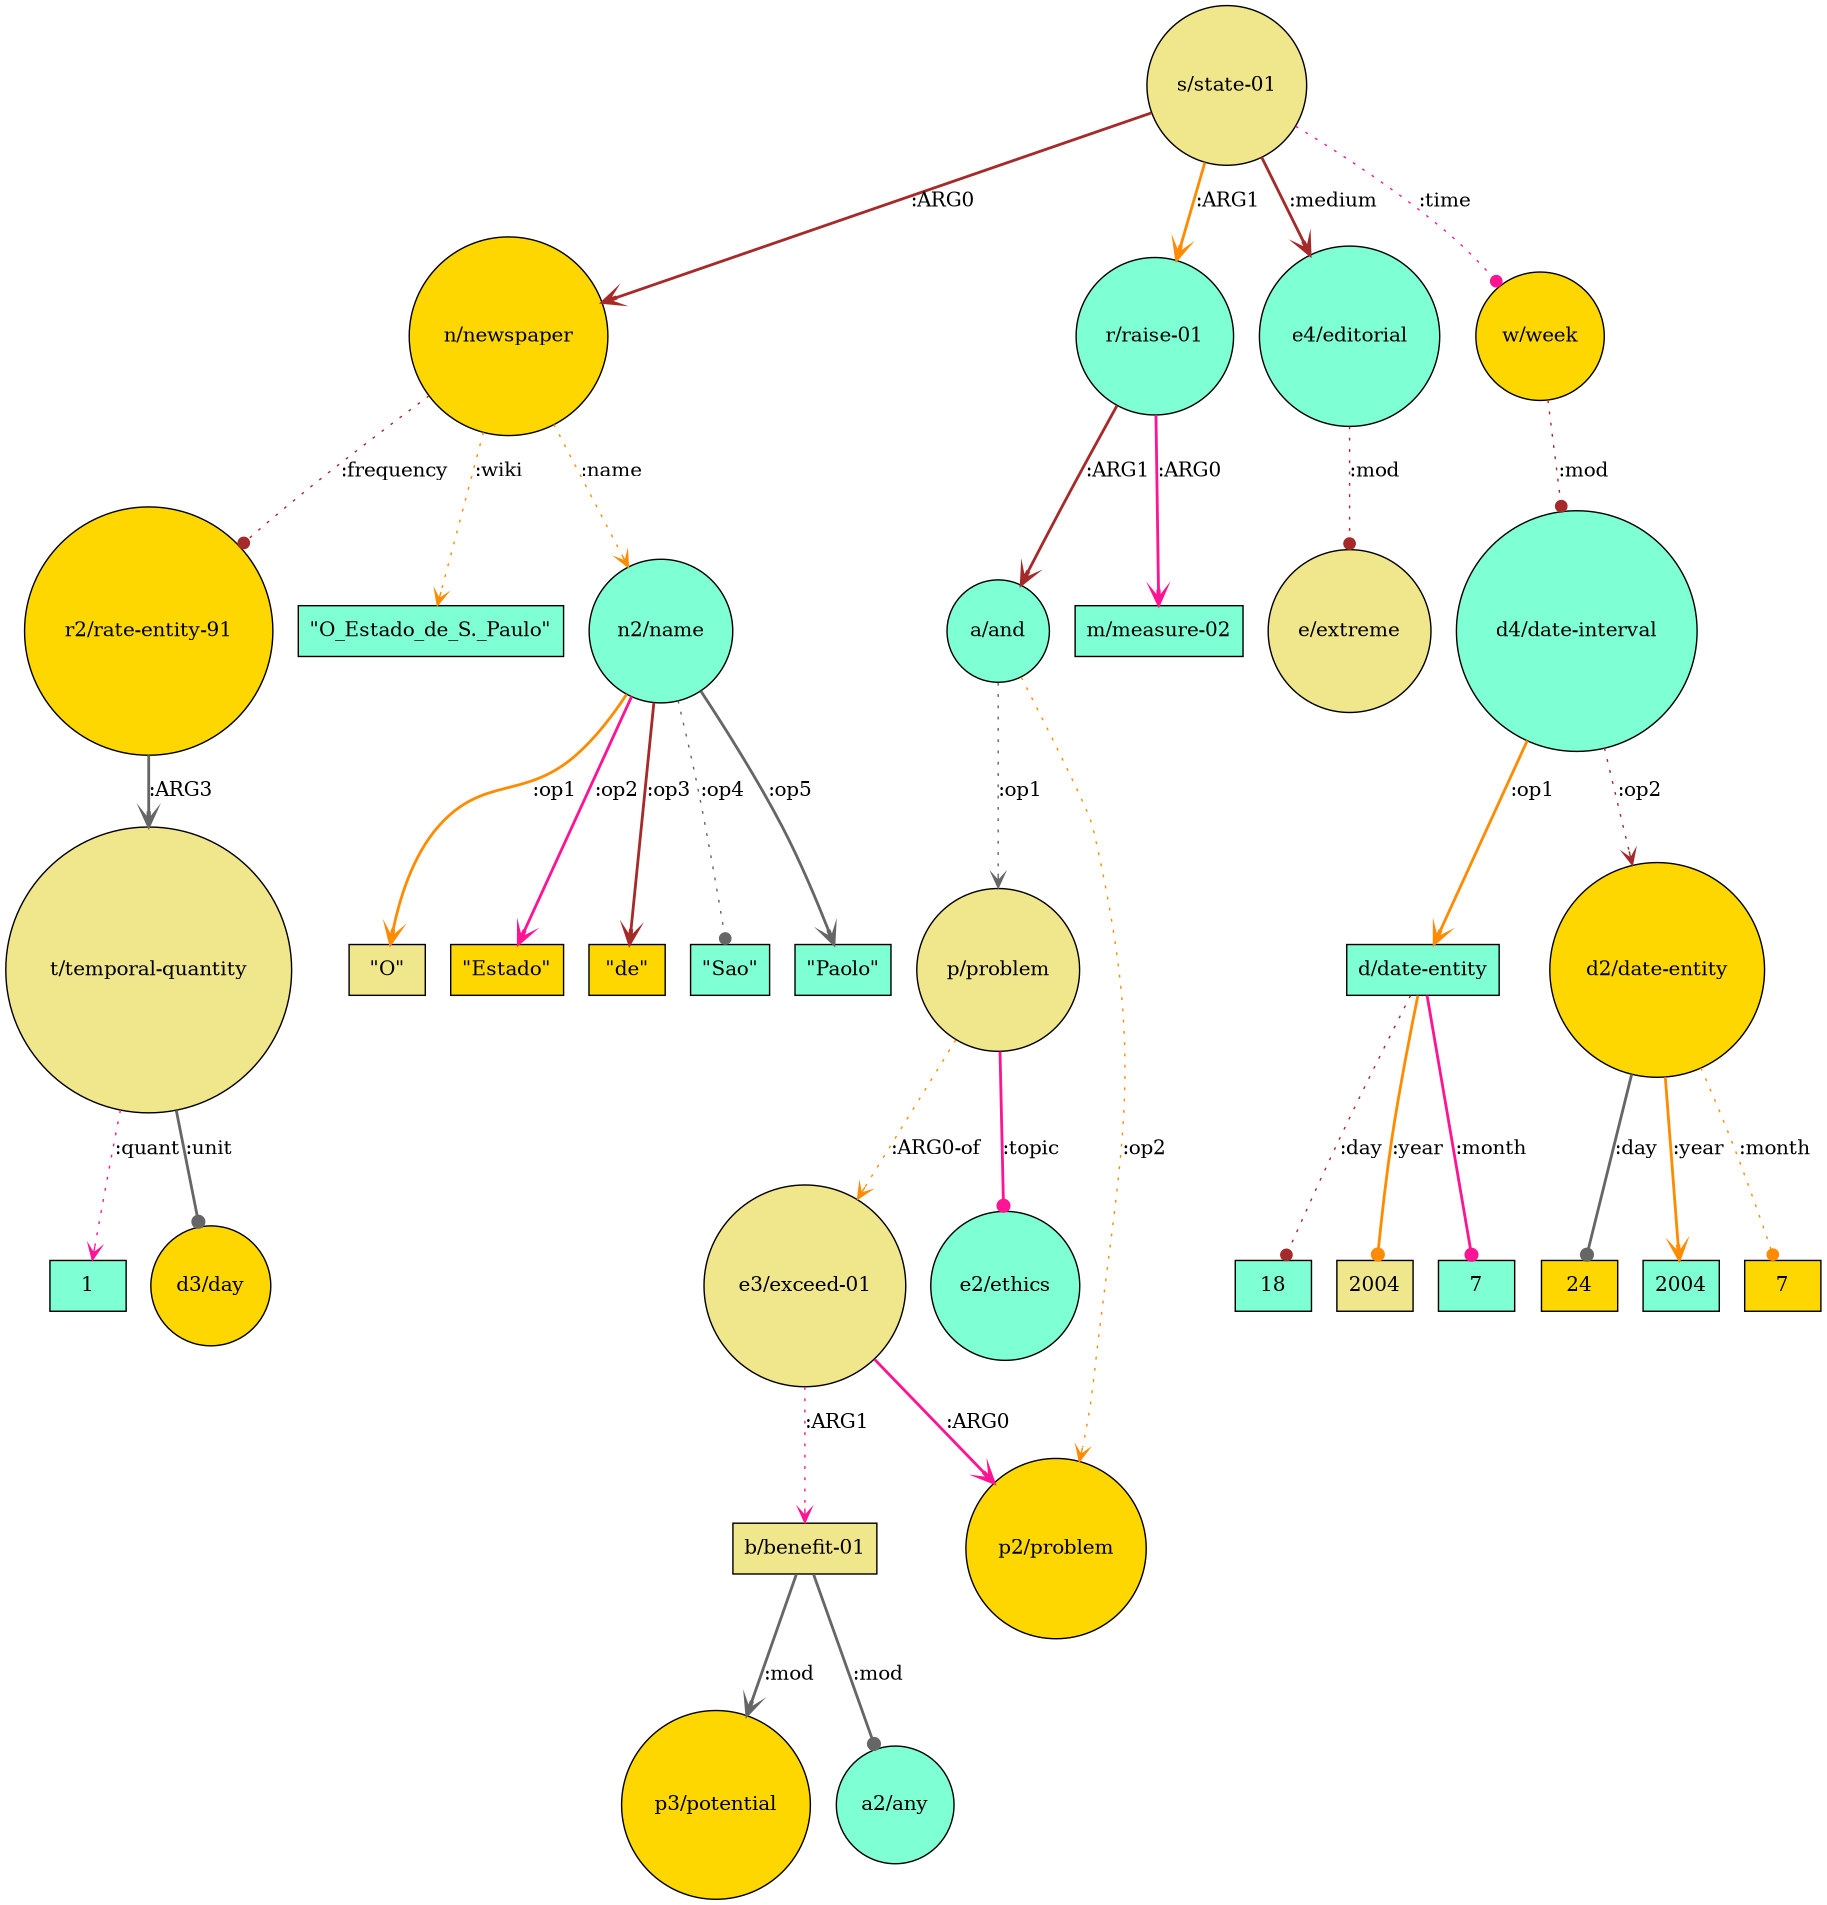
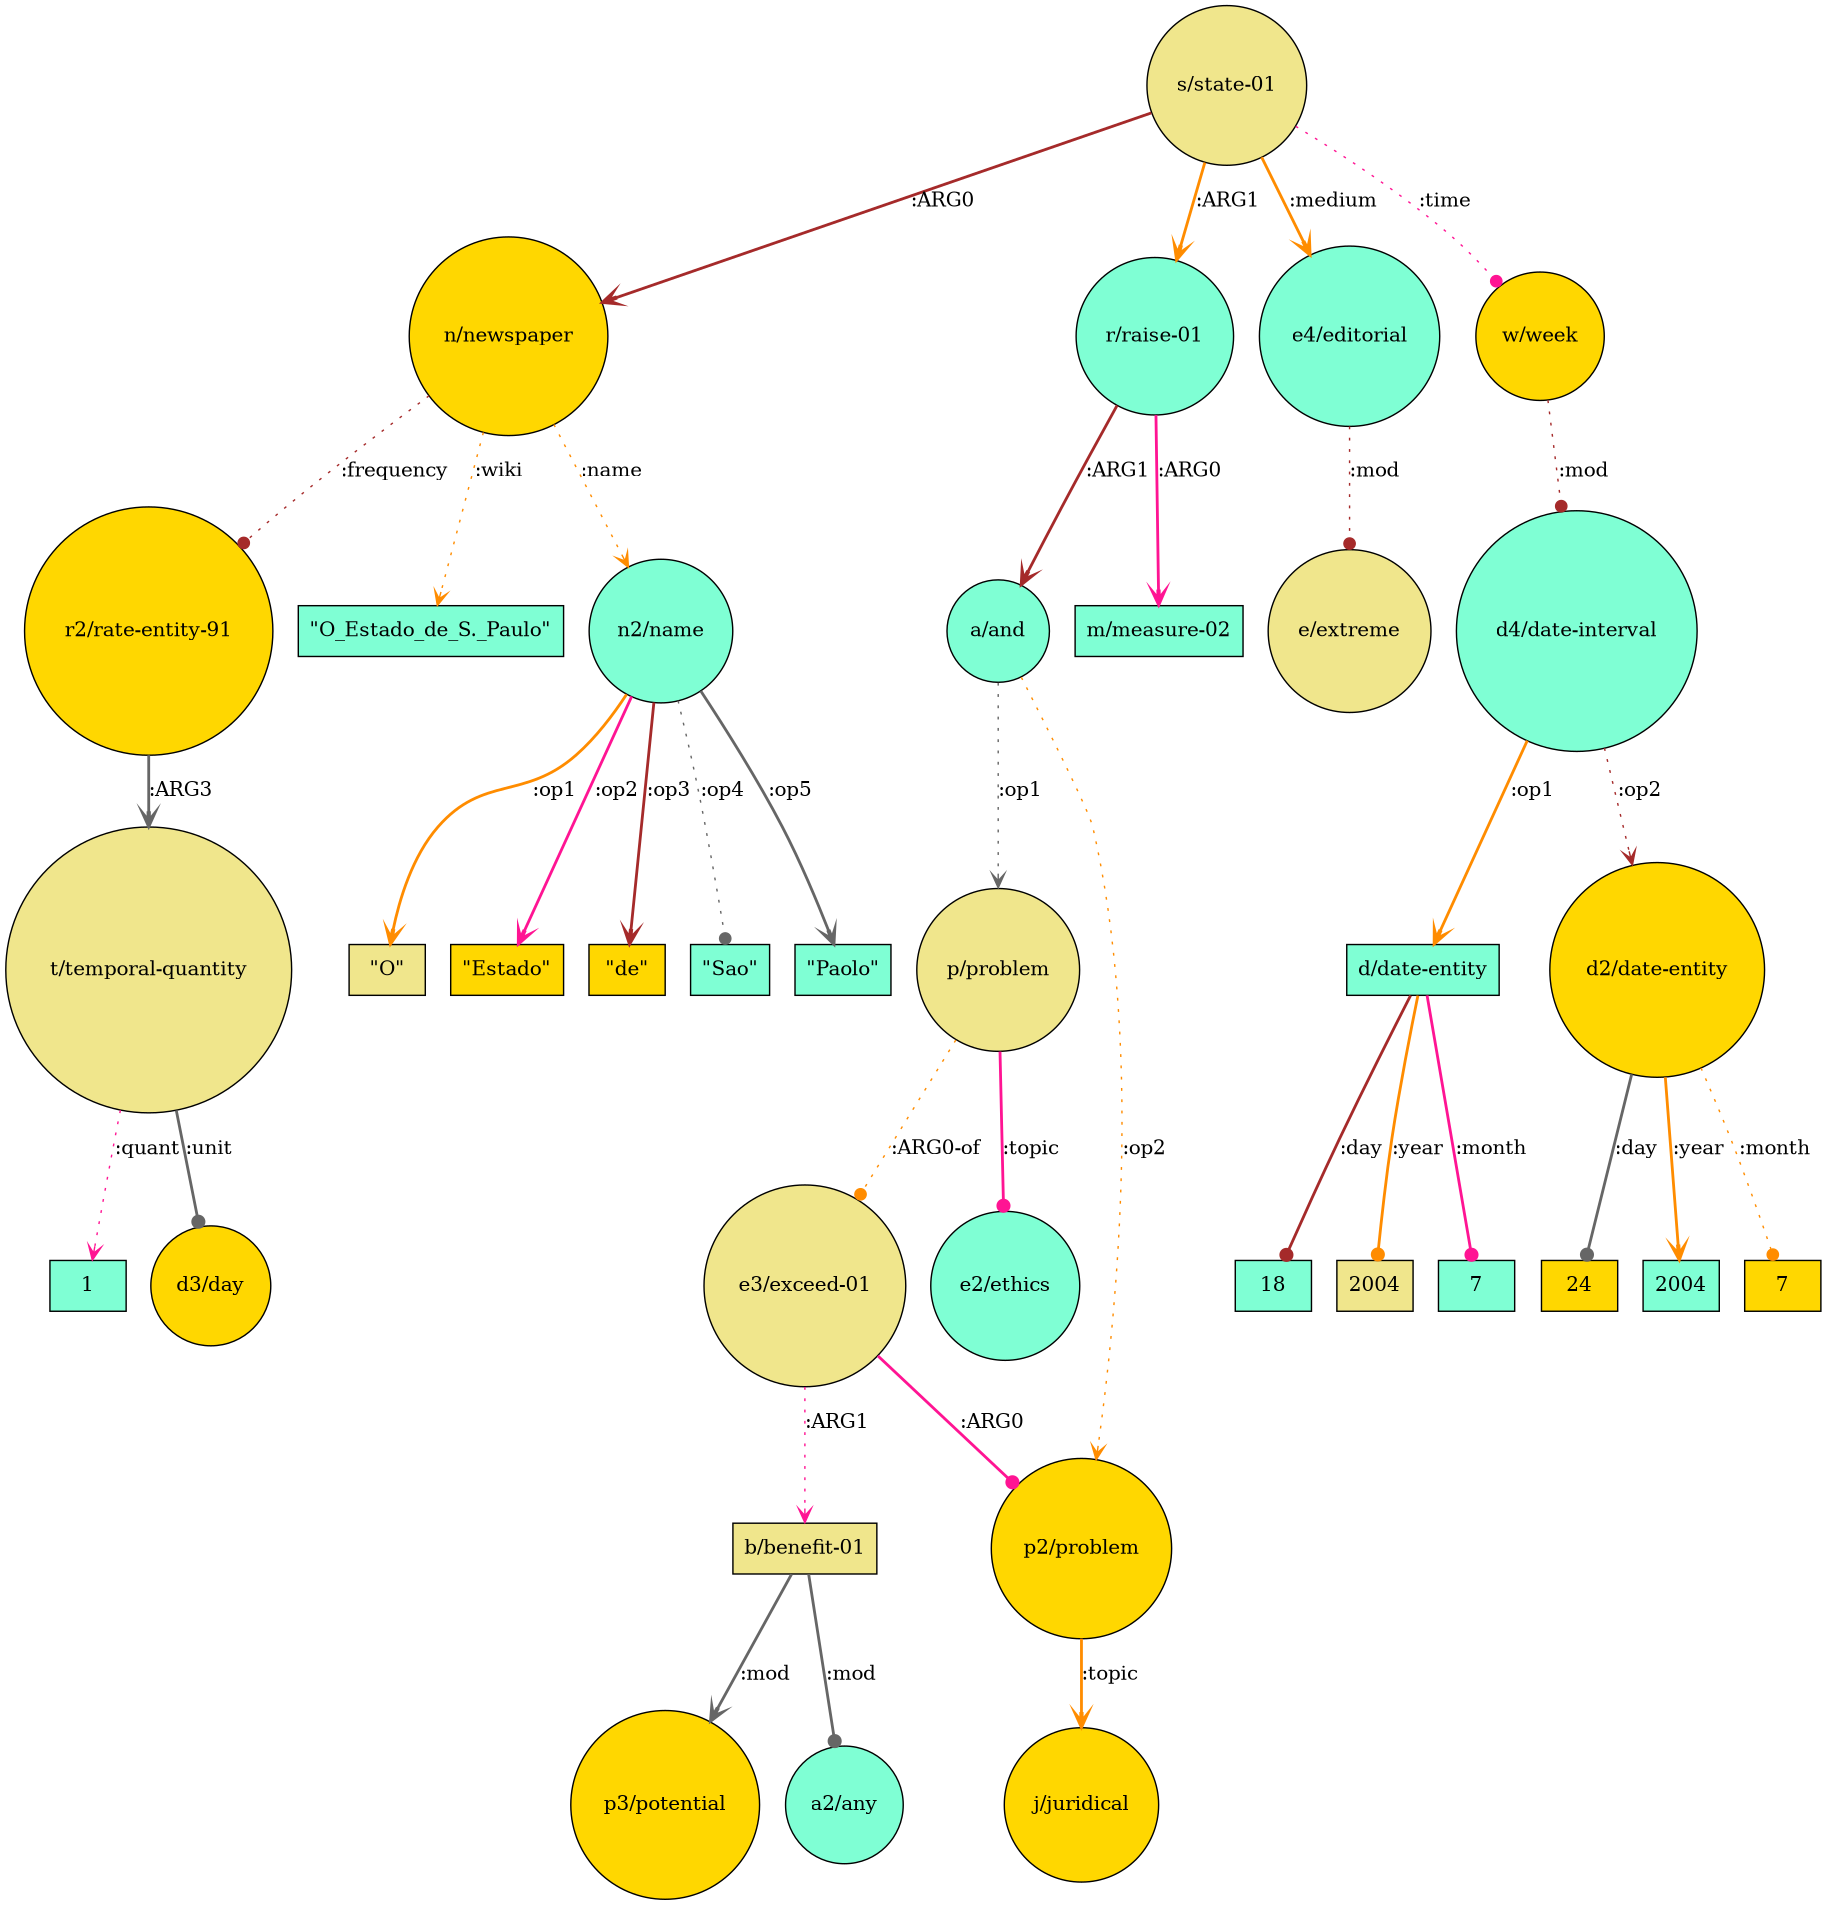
(1283, 200) -> (1283, 200)
(911, 1113) -> (910, 1115)
(1348, 1122) -> (1348, 1122)
(930, 1416) -> (943, 1417)
none -> (1081, 1805)
